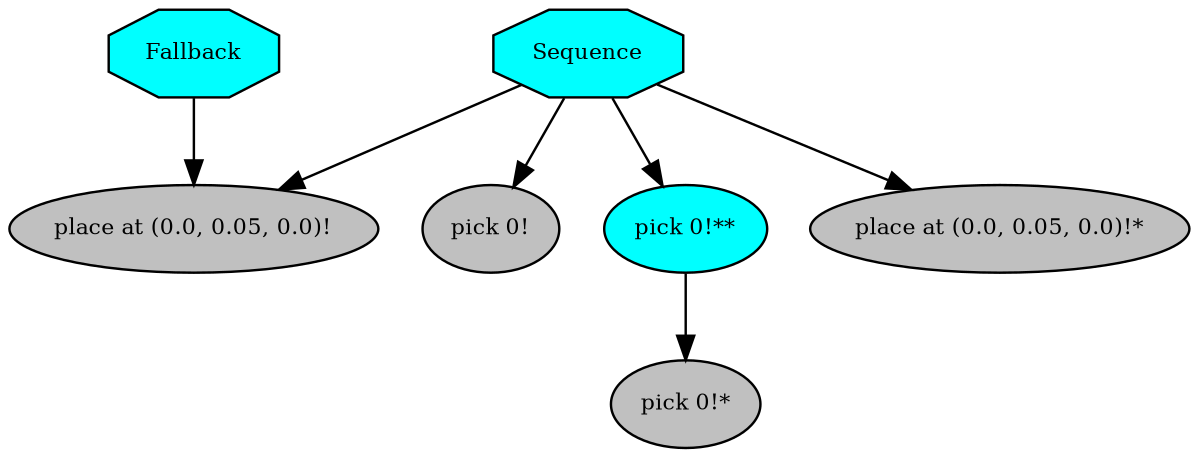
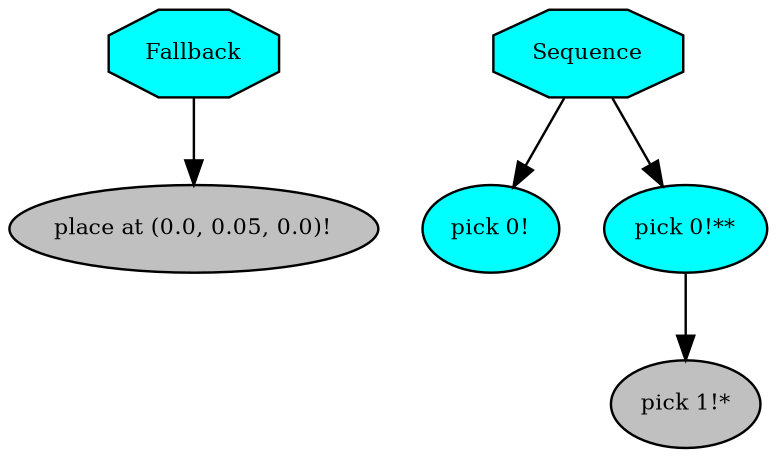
(412, 132) -> none
(491, 229) -> (491, 229)
(1000, 229) -> none
(686, 404) -> (686, 404)
